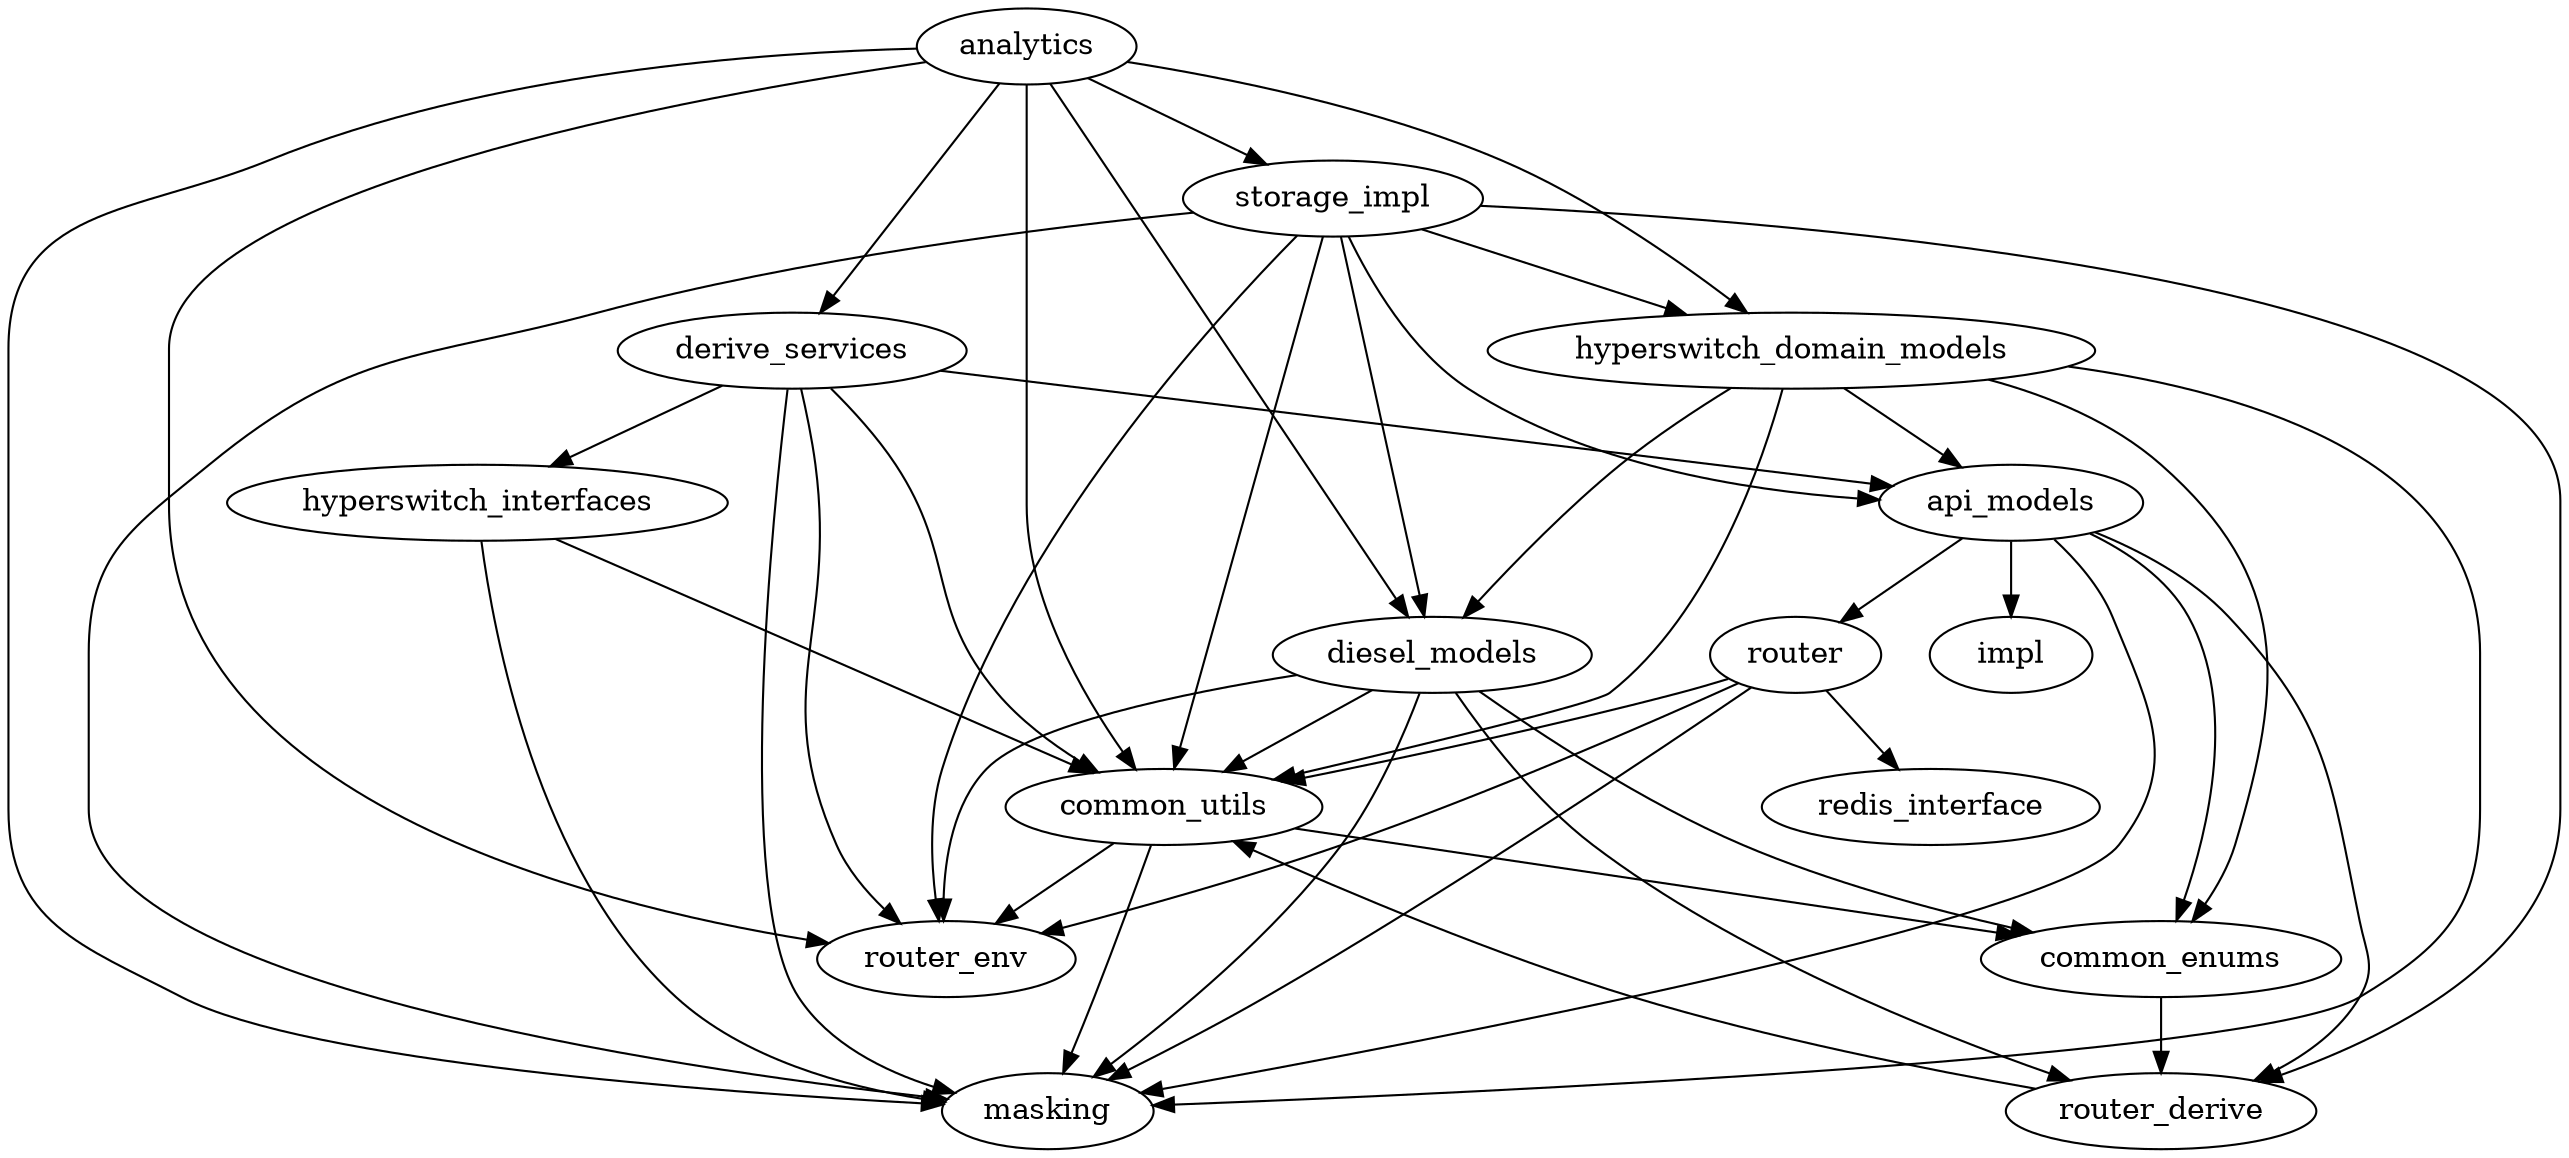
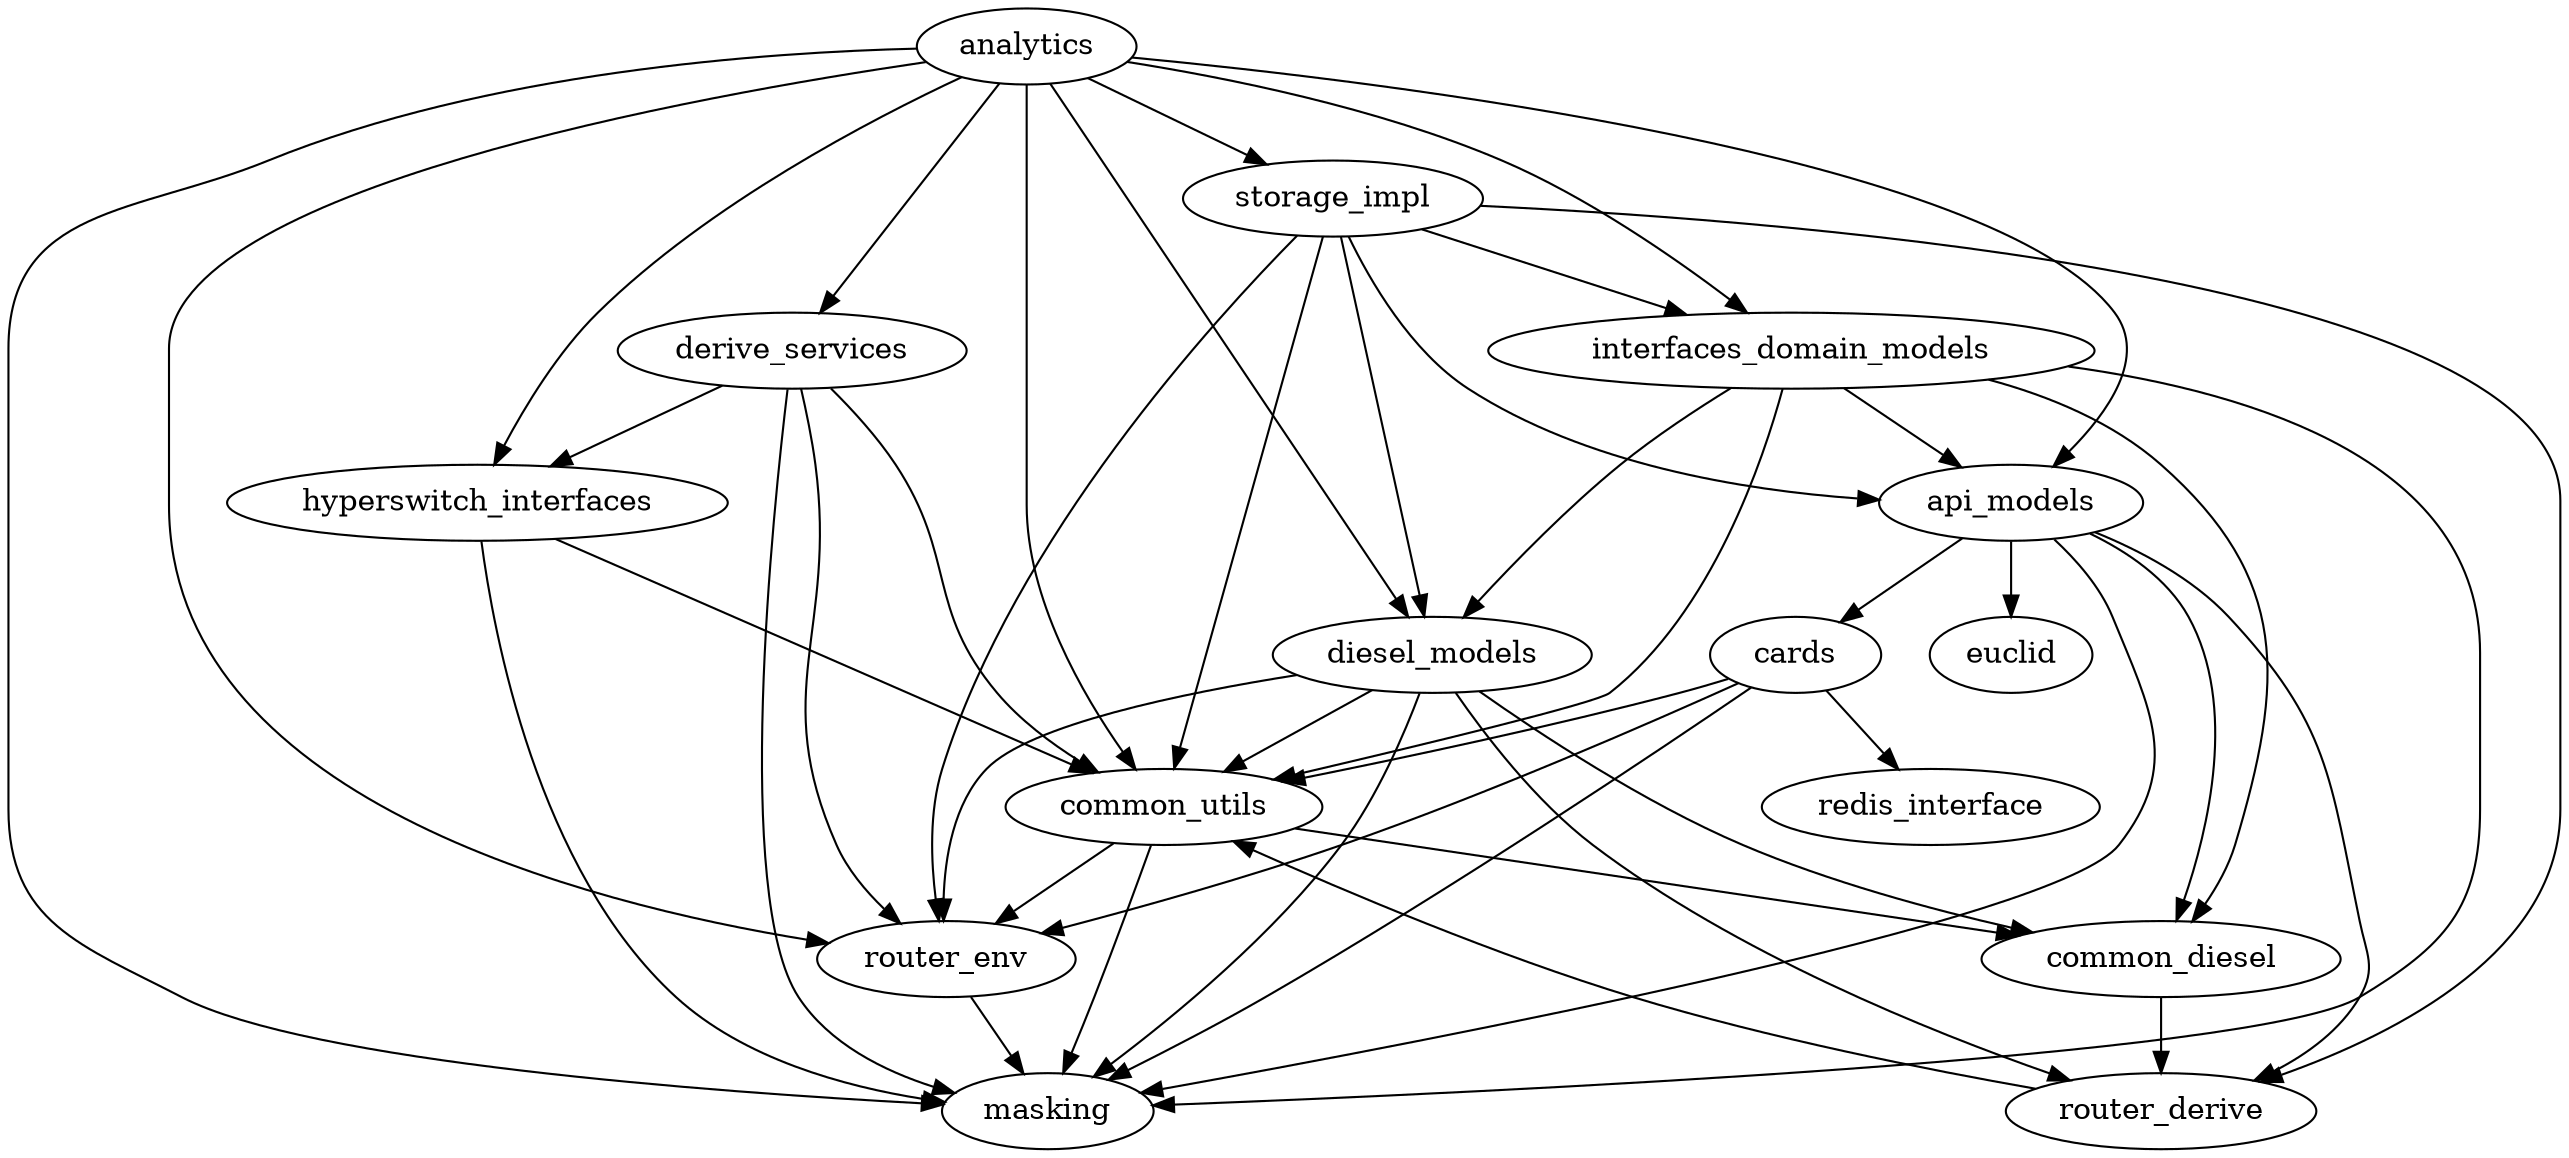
none -> (703, 226)
(1791, 351) -> (1791, 351)
(1406, 427) -> (1719, 146)
(109, 563) -> (991, 1026)
(1796, 655) -> (1796, 655)
(2011, 655) -> (2011, 655)
(2161, 959) -> (2161, 959)
